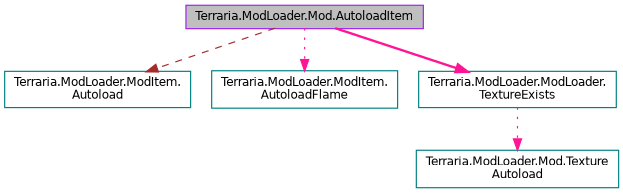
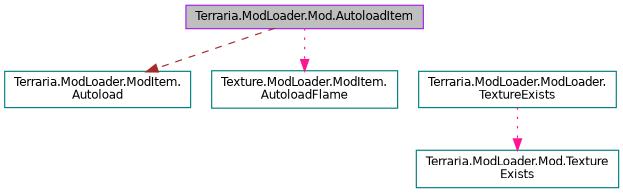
(396, 48) -> none
(305, 89) -> (305, 89)
(517, 169) -> (517, 169)
